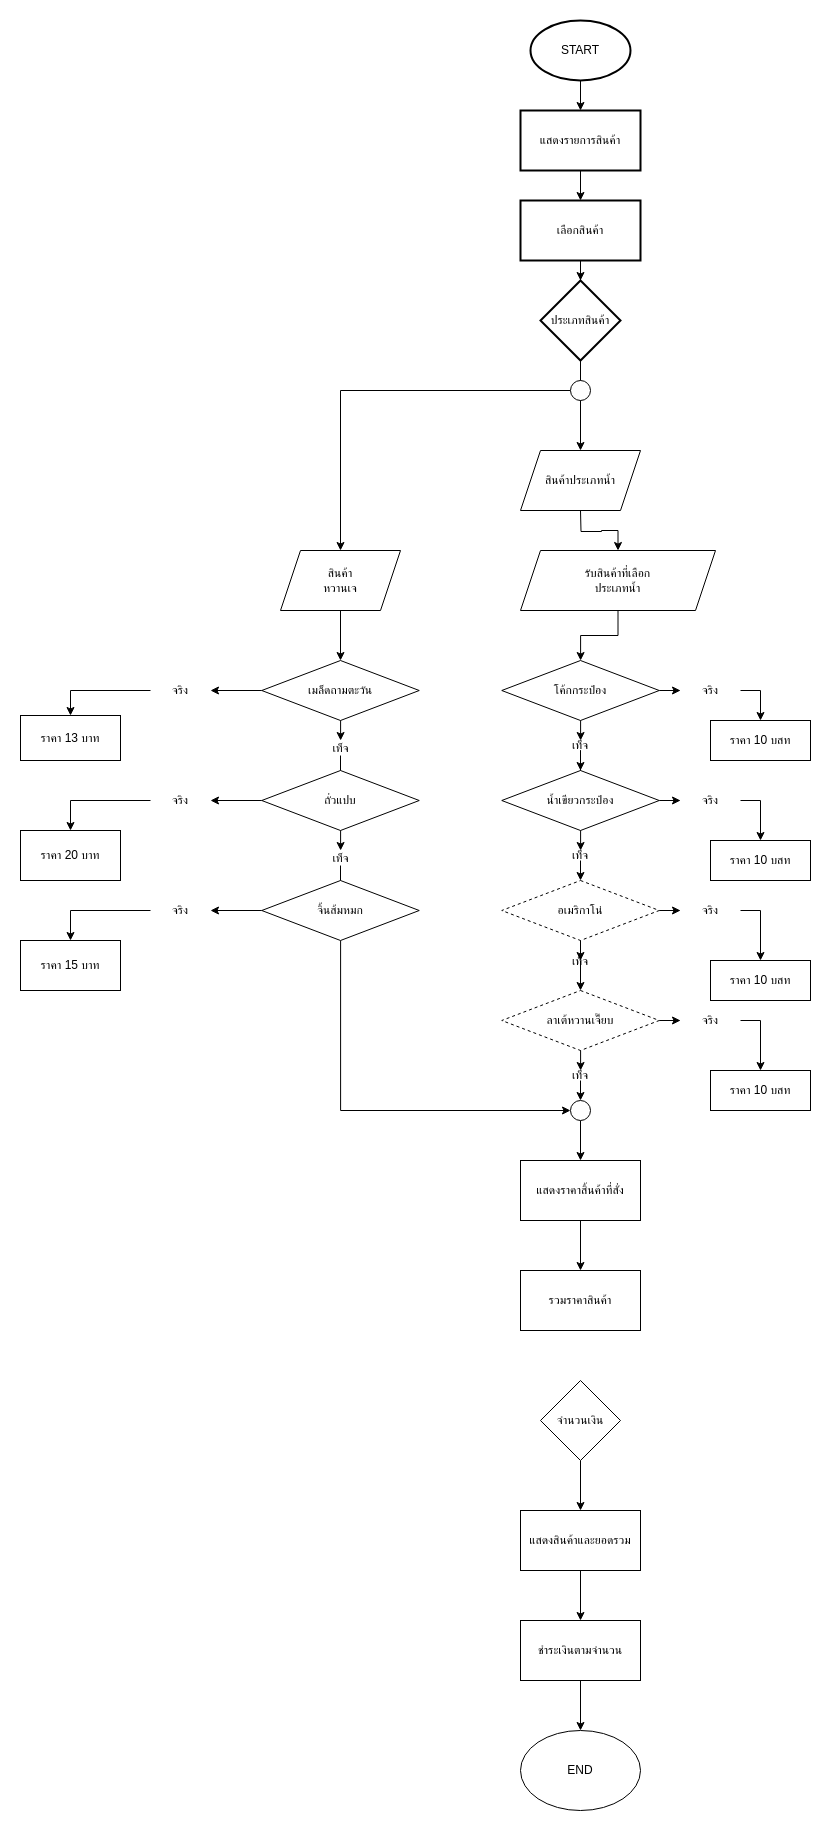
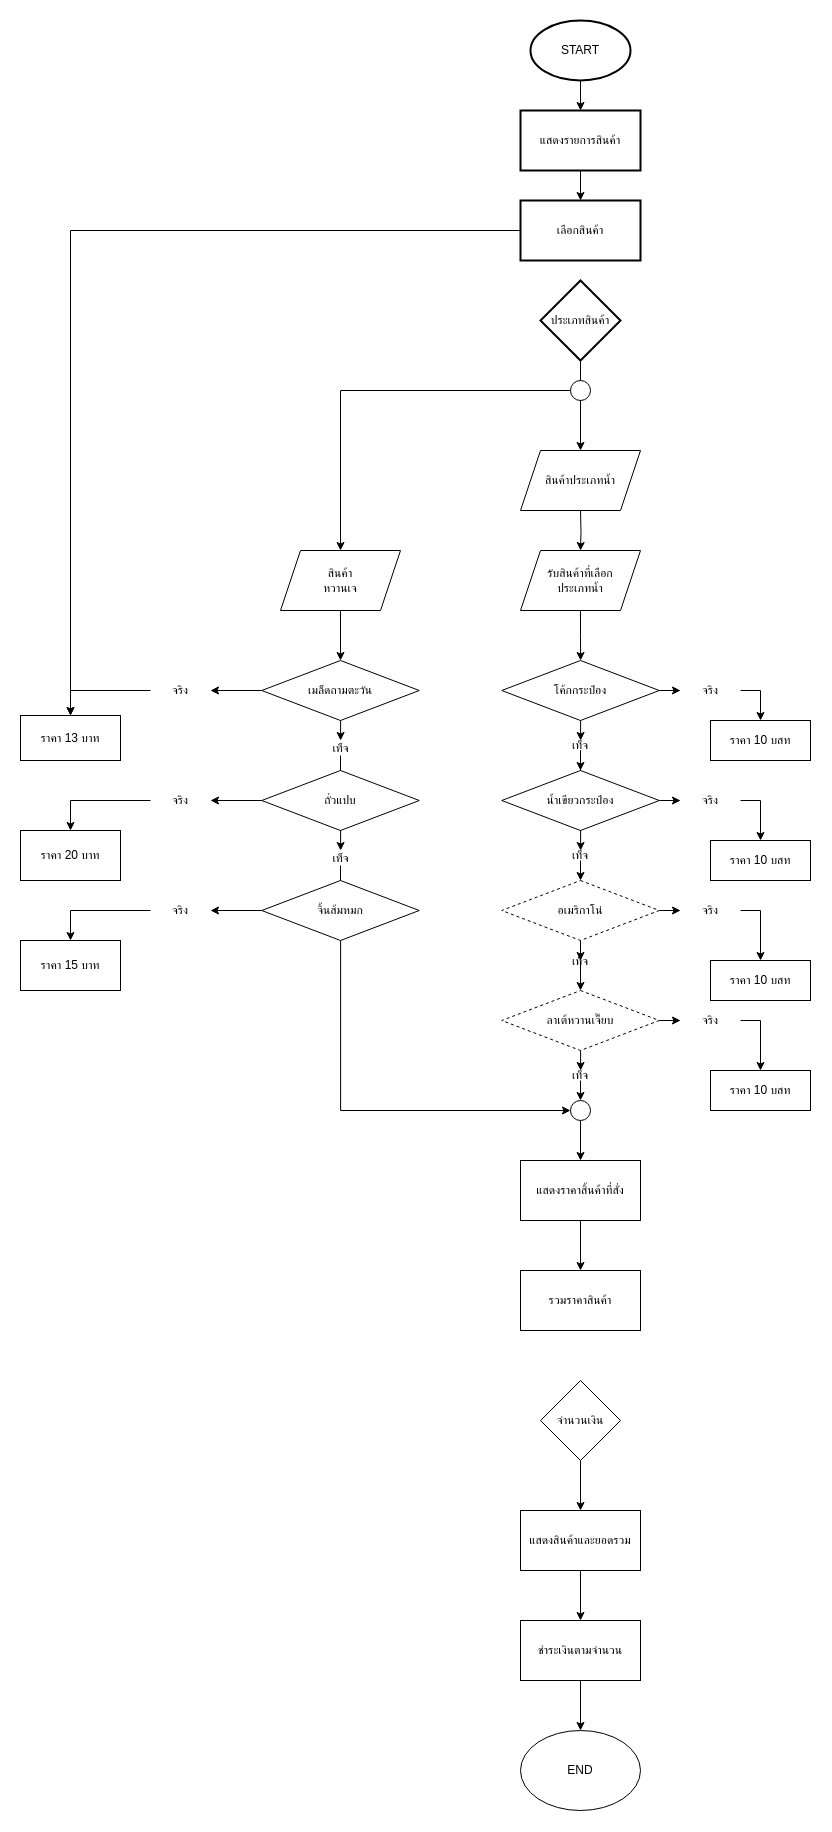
(581, 275) -> (71, 234)
(618, 581) -> (581, 581)
